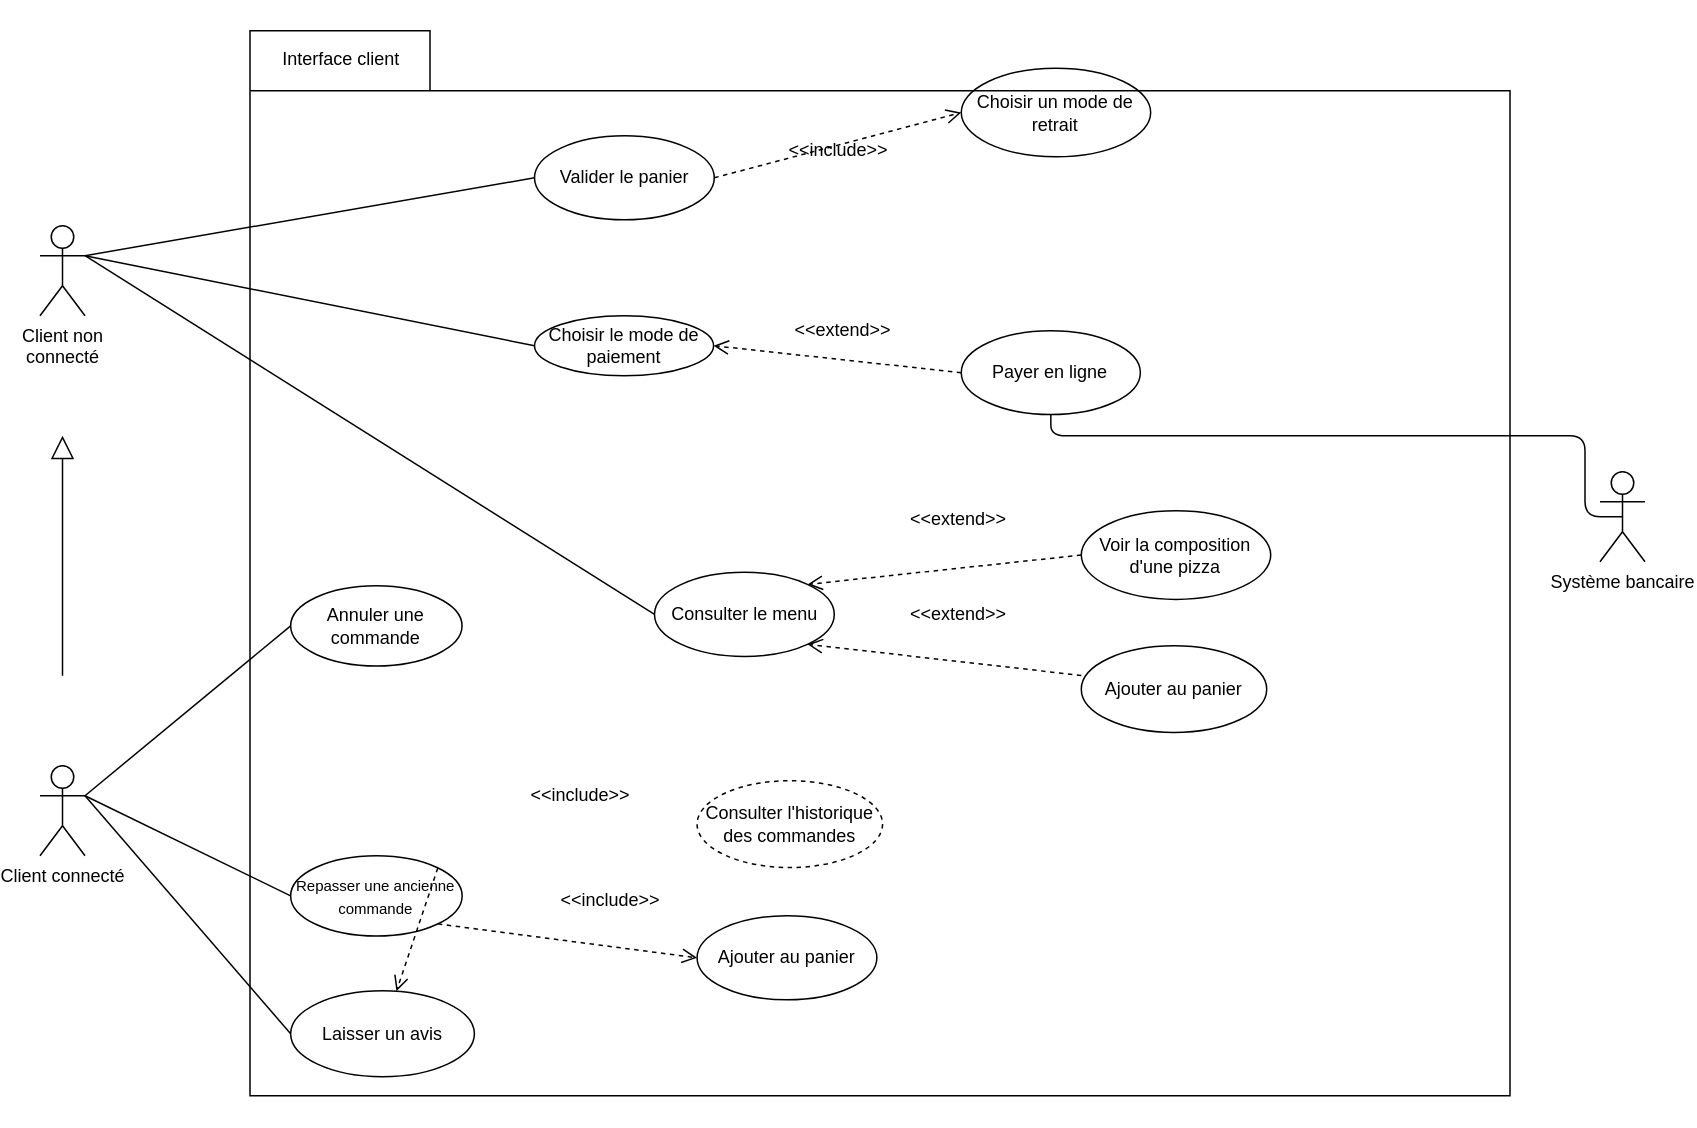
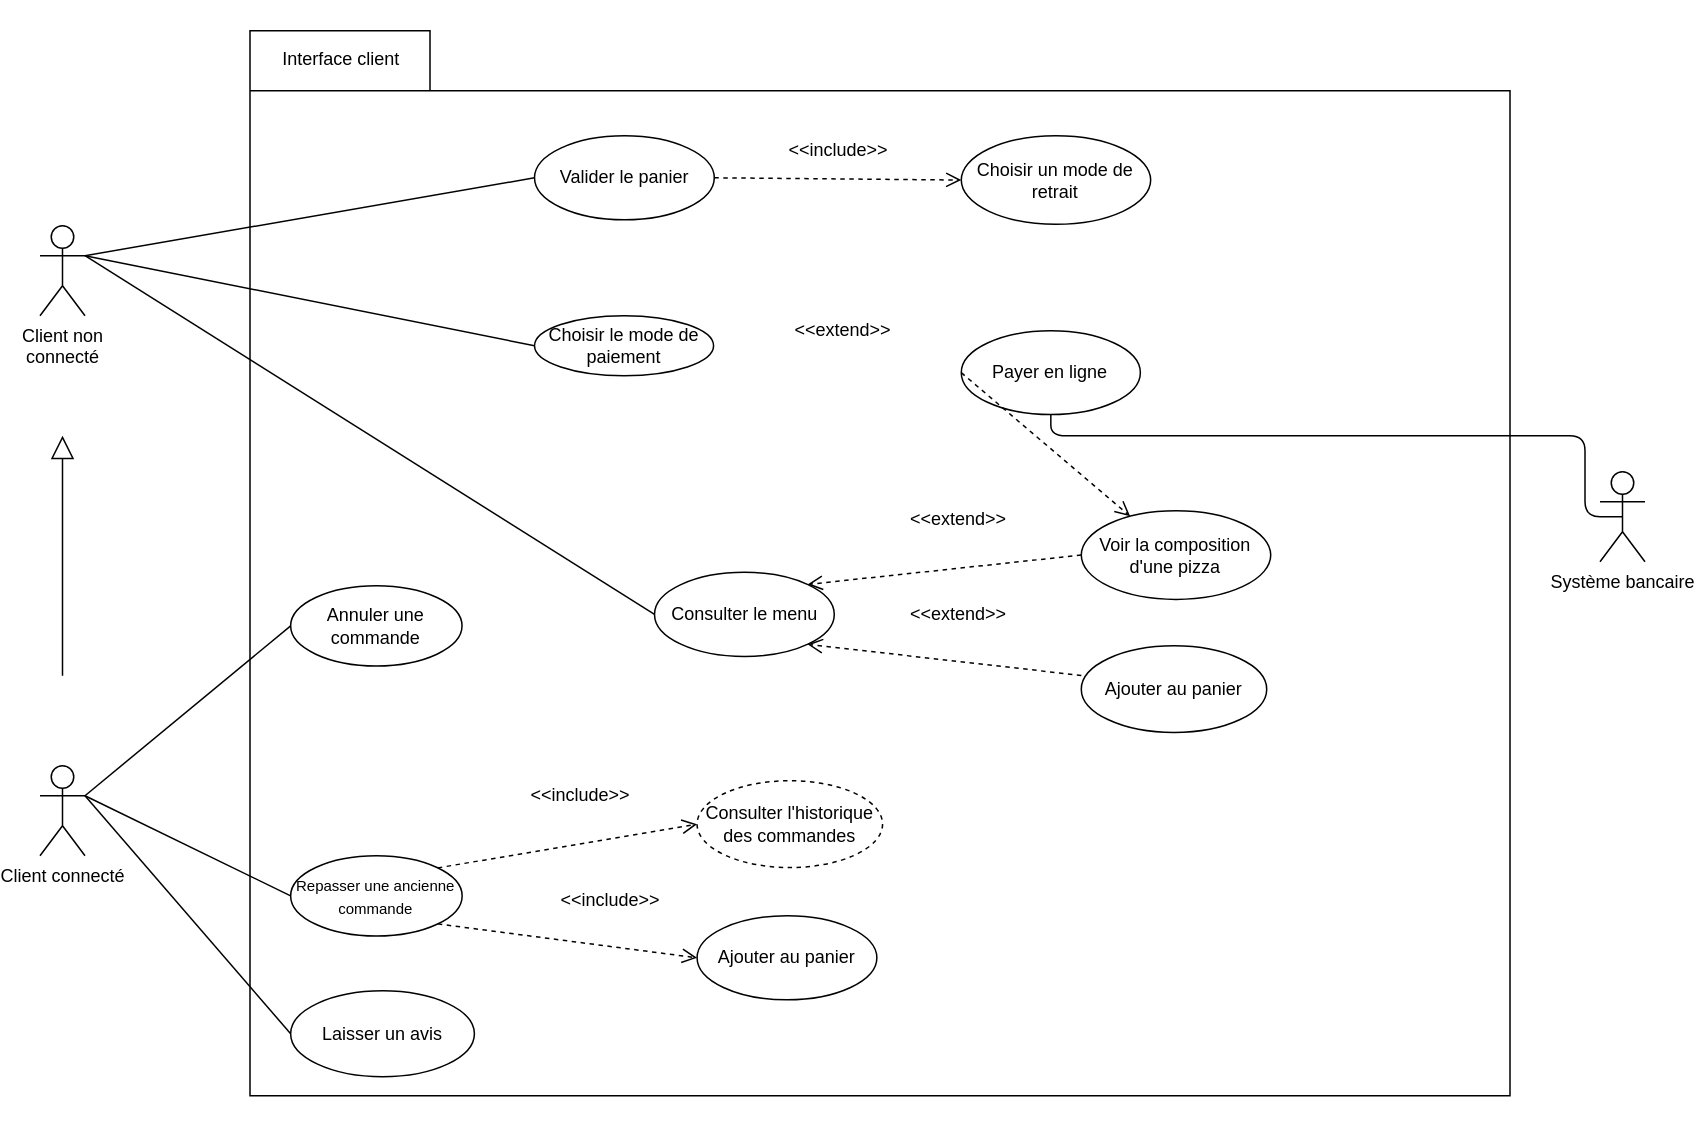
(1056, 113) -> (1056, 180)
(839, 359) -> (1044, 443)
(417, 928) -> (565, 846)
